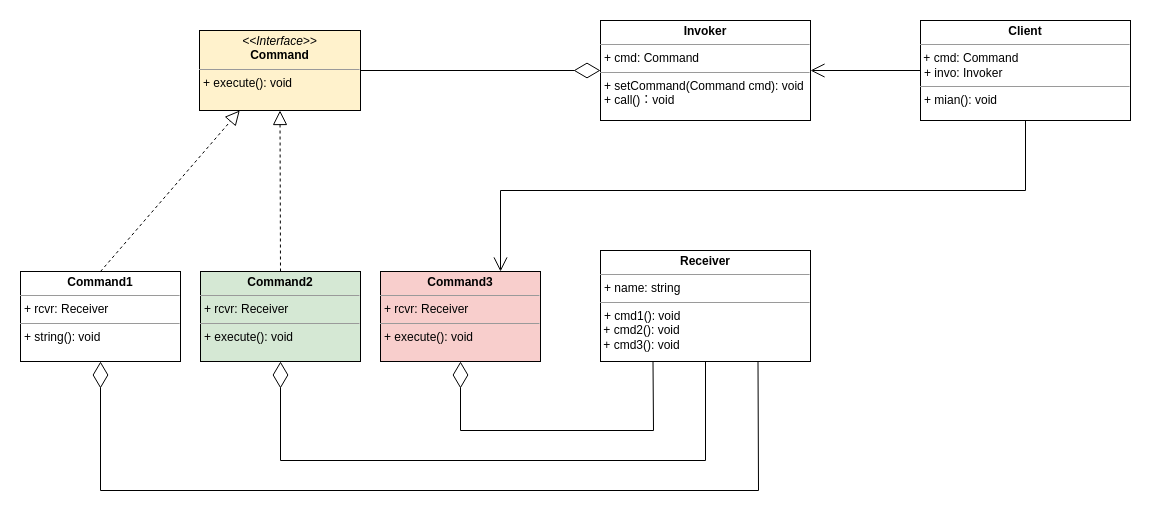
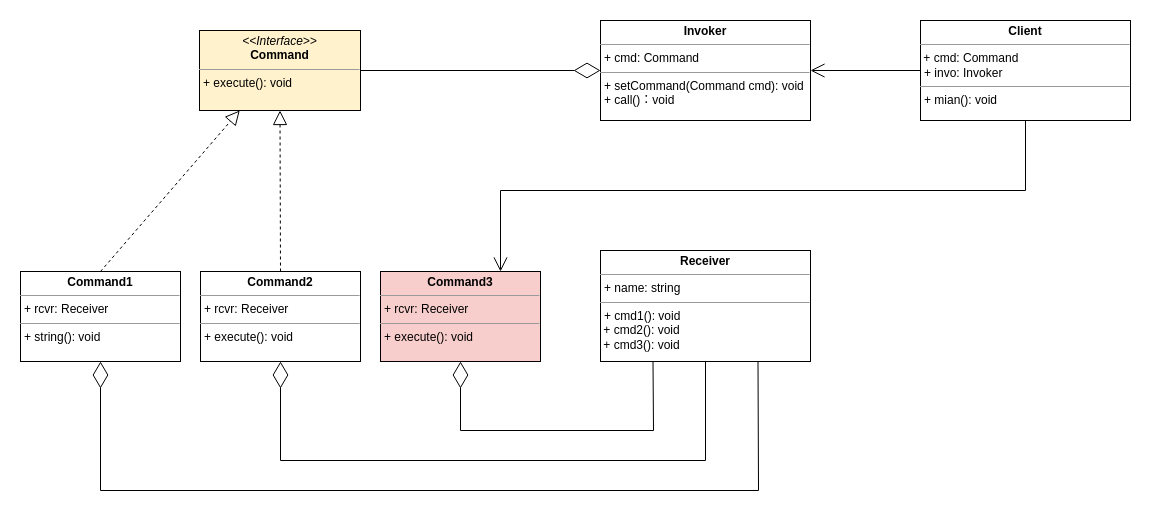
(281, 317) -> (281, 317)
